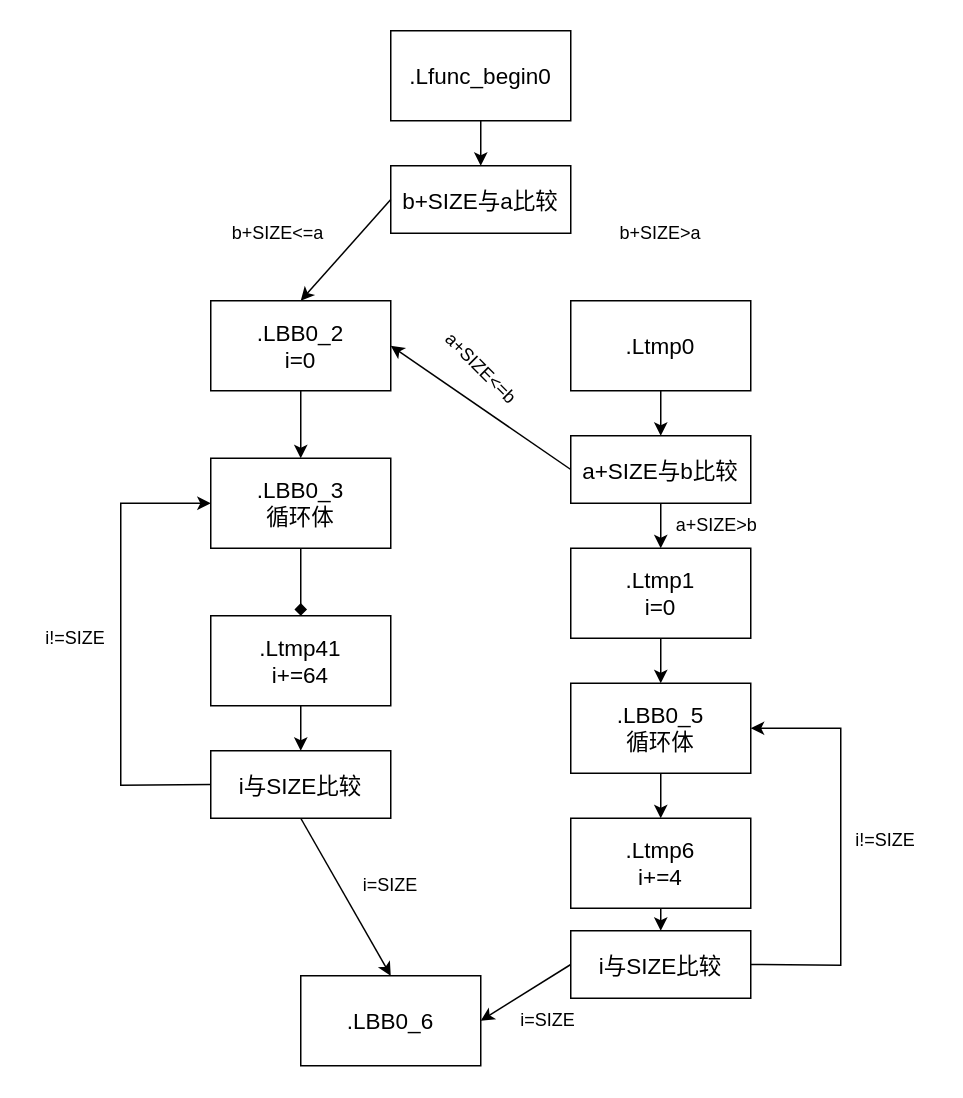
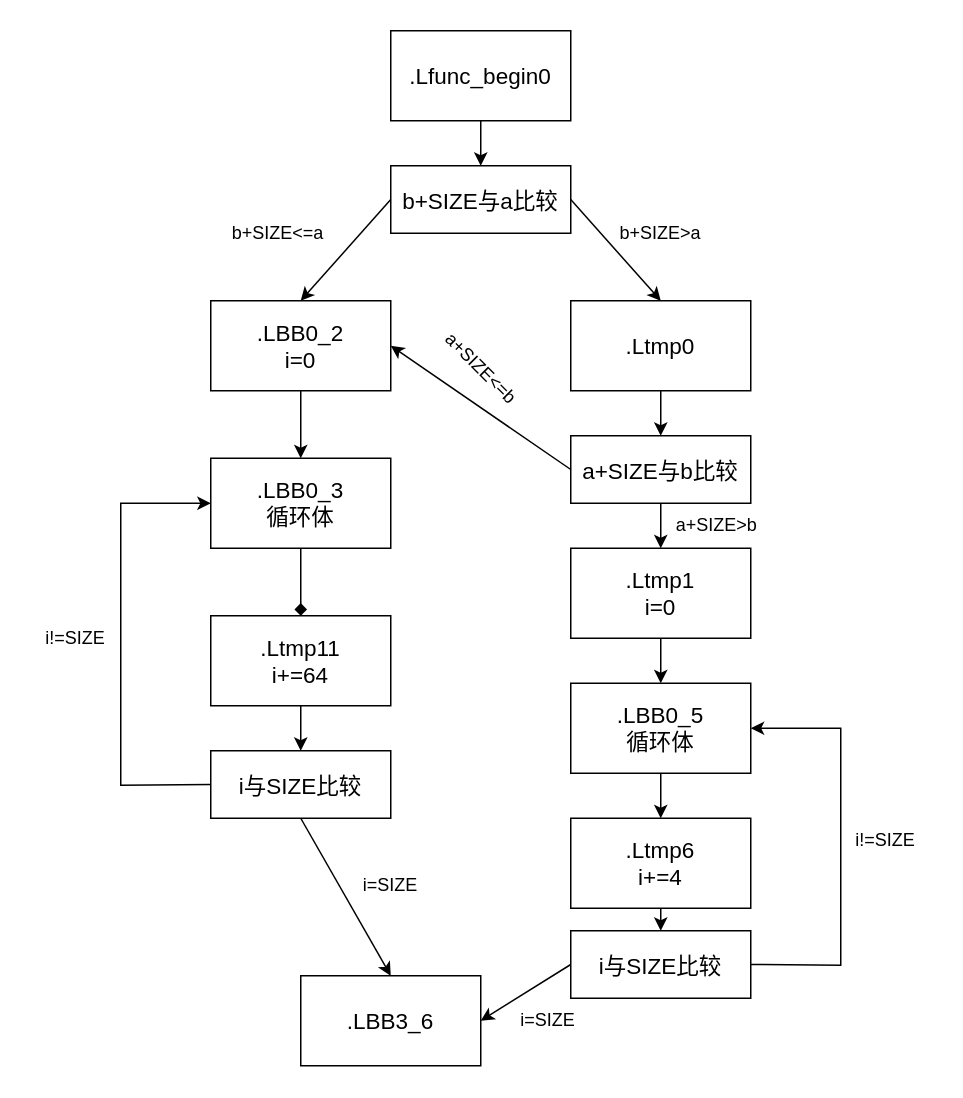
none -> (612, 246)
(301, 661) -> (301, 661)
(391, 1021) -> (391, 1021)
